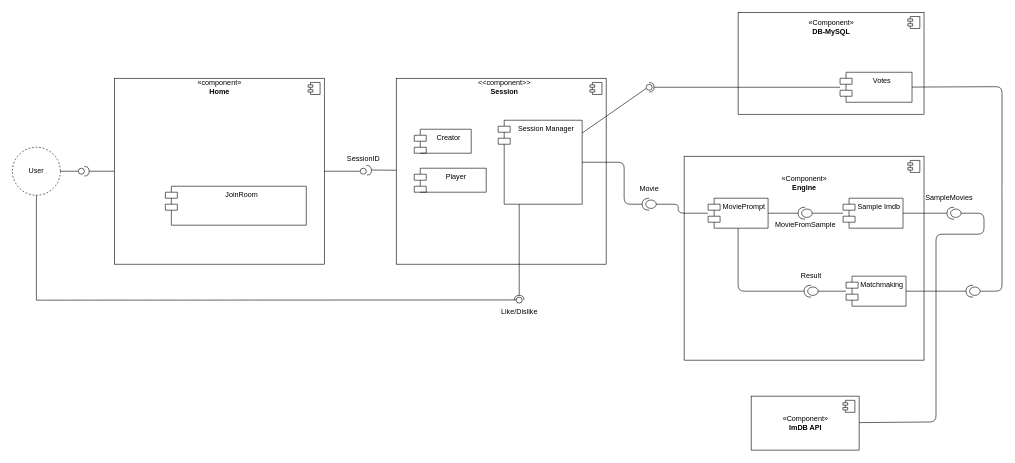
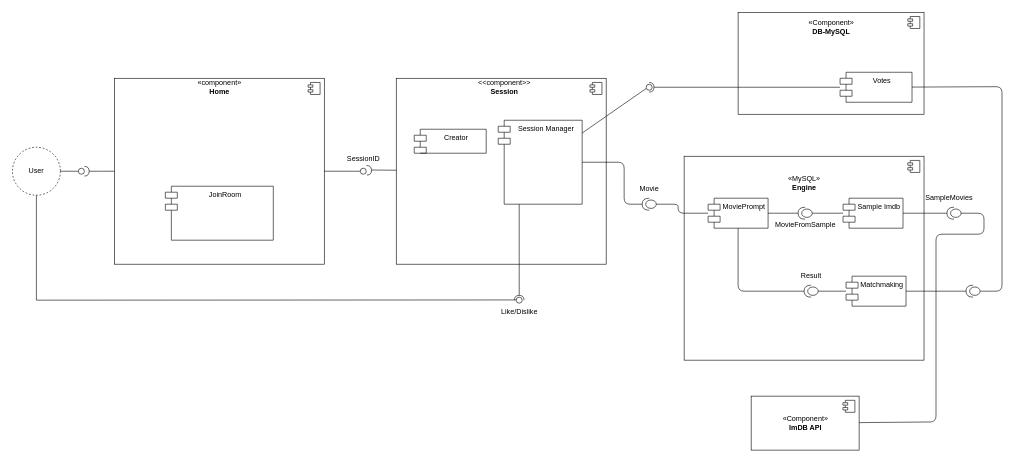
(443, 141) -> (450, 141)
(450, 180) -> none
(805, 183) -> (805, 183)
(236, 206) -> (219, 213)
